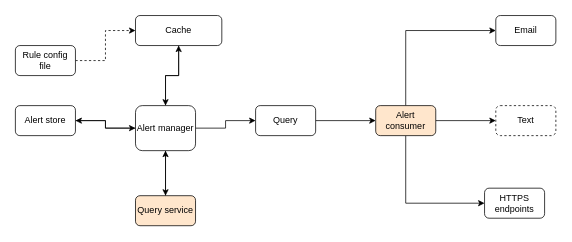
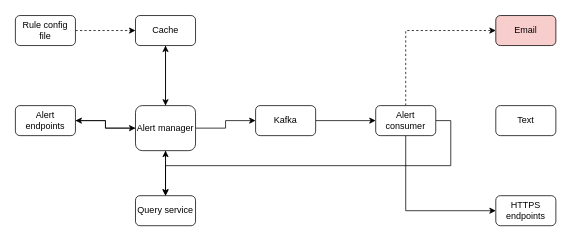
(179, 30) -> (165, 30)
(409, 30) -> (409, 30)
(525, 30) -> (525, 30)
(45, 60) -> (45, 30)
(45, 120) -> (45, 120)
(285, 120) -> (285, 120)
(405, 120) -> (405, 120)
(470, 120) -> (332, 165)
(525, 120) -> (525, 120)
(514, 203) -> (525, 210)
(165, 210) -> (165, 210)
